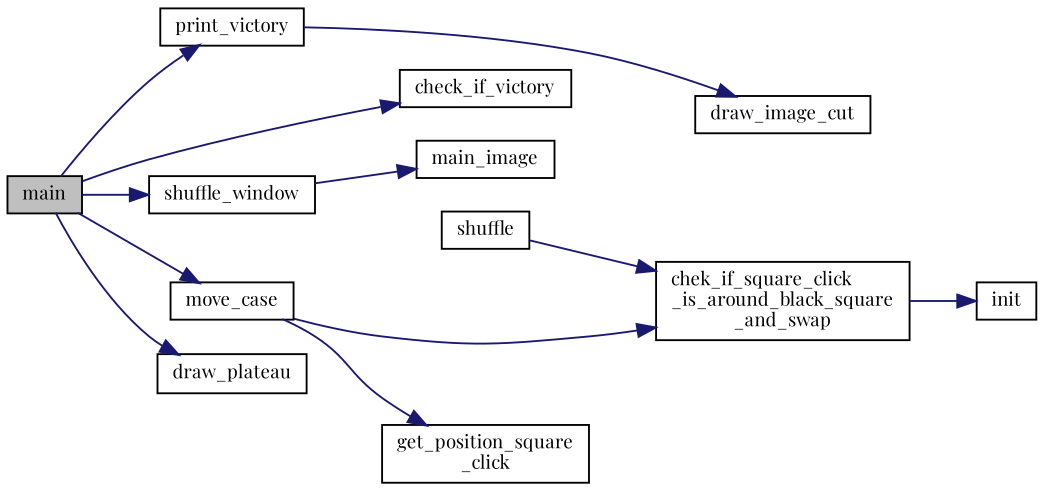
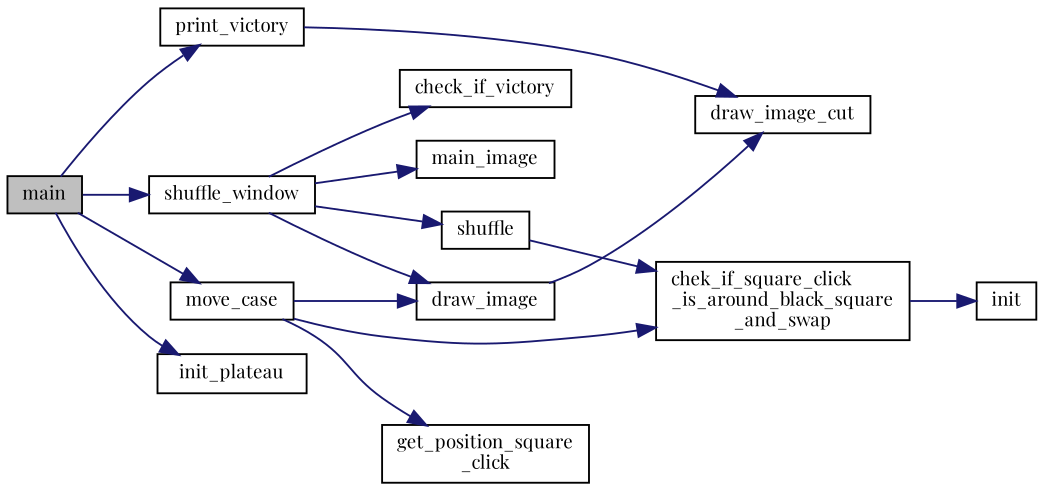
(230, 139) -> (339, 143)
none -> (369, 214)
none -> (486, 301)
(232, 374) -> (232, 374)
